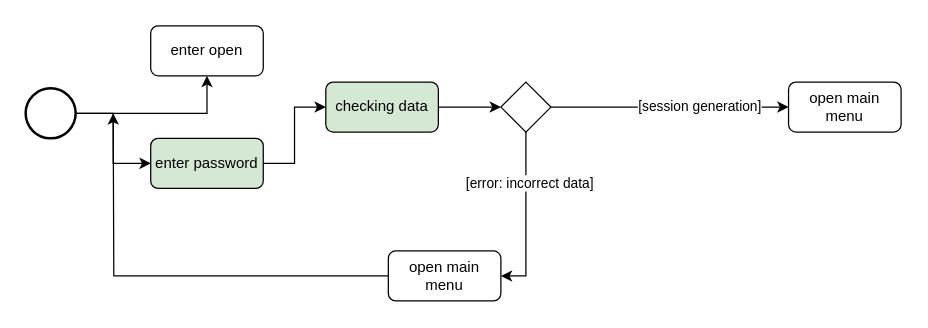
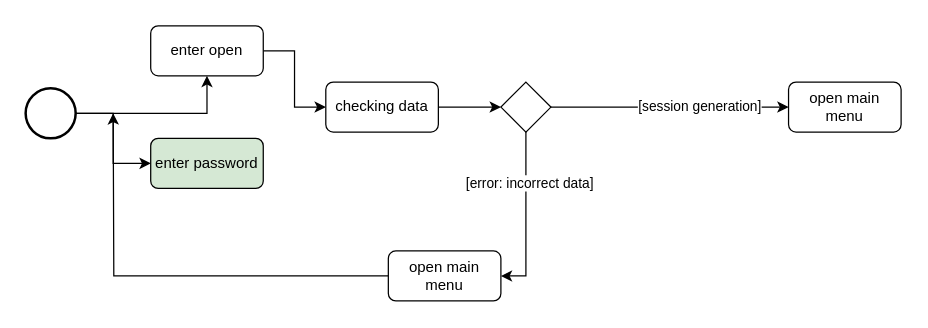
none -> (294, 62)
(382, 107) -> (382, 107)
(294, 152) -> none
